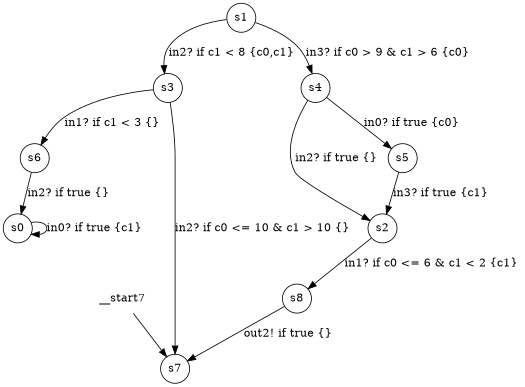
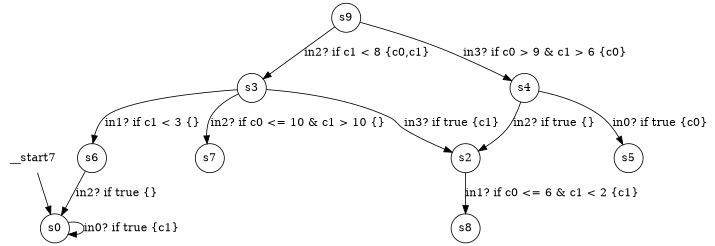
(241, 18) -> (346, 18)
(394, 189) -> (360, 106)
(147, 332) -> (43, 190)
(240, 332) -> none
